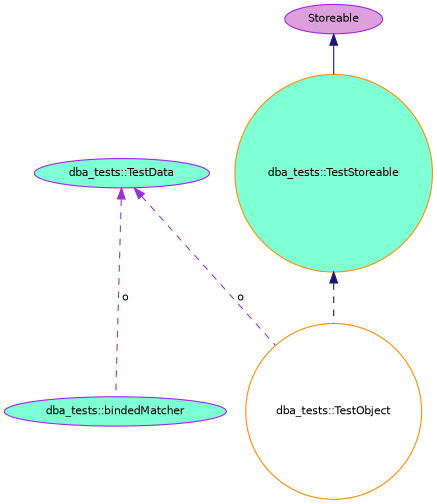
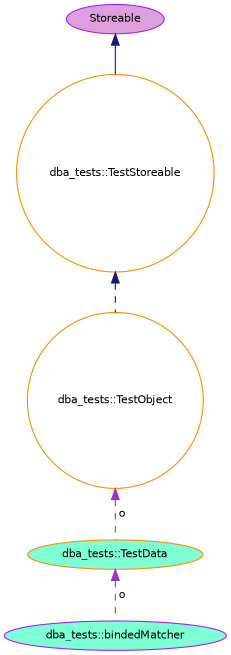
(122, 173) -> (115, 555)
(334, 173) -> (115, 173)
(209, 271) -> (115, 520)
